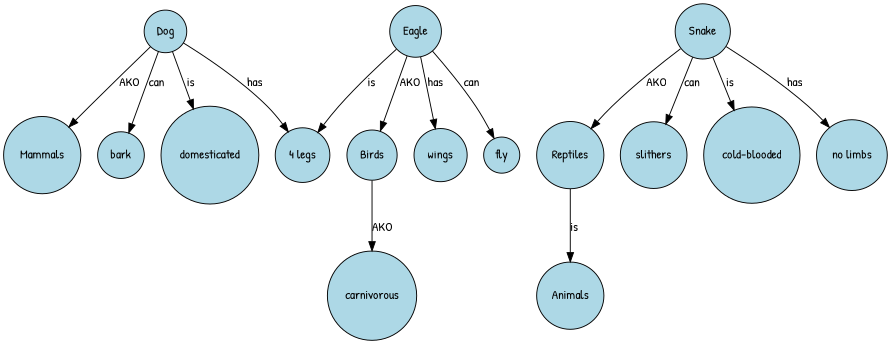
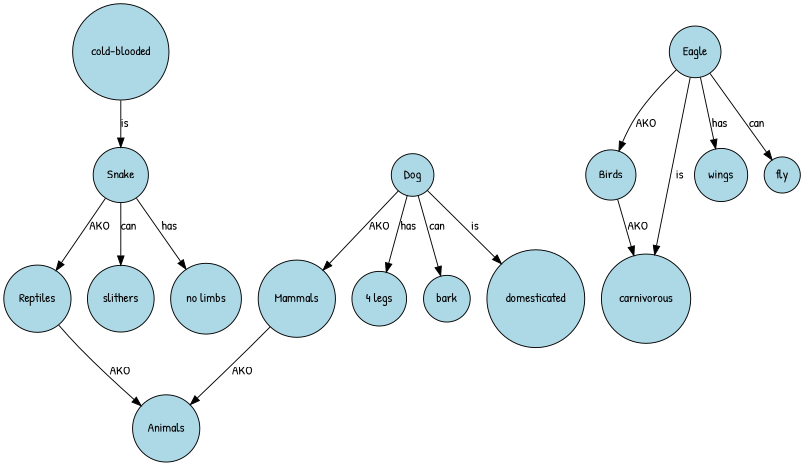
(722, 79) -> (121, 119)
(358, 85) -> (673, 162)
(574, 228) -> (120, 371)
none -> (234, 363)
